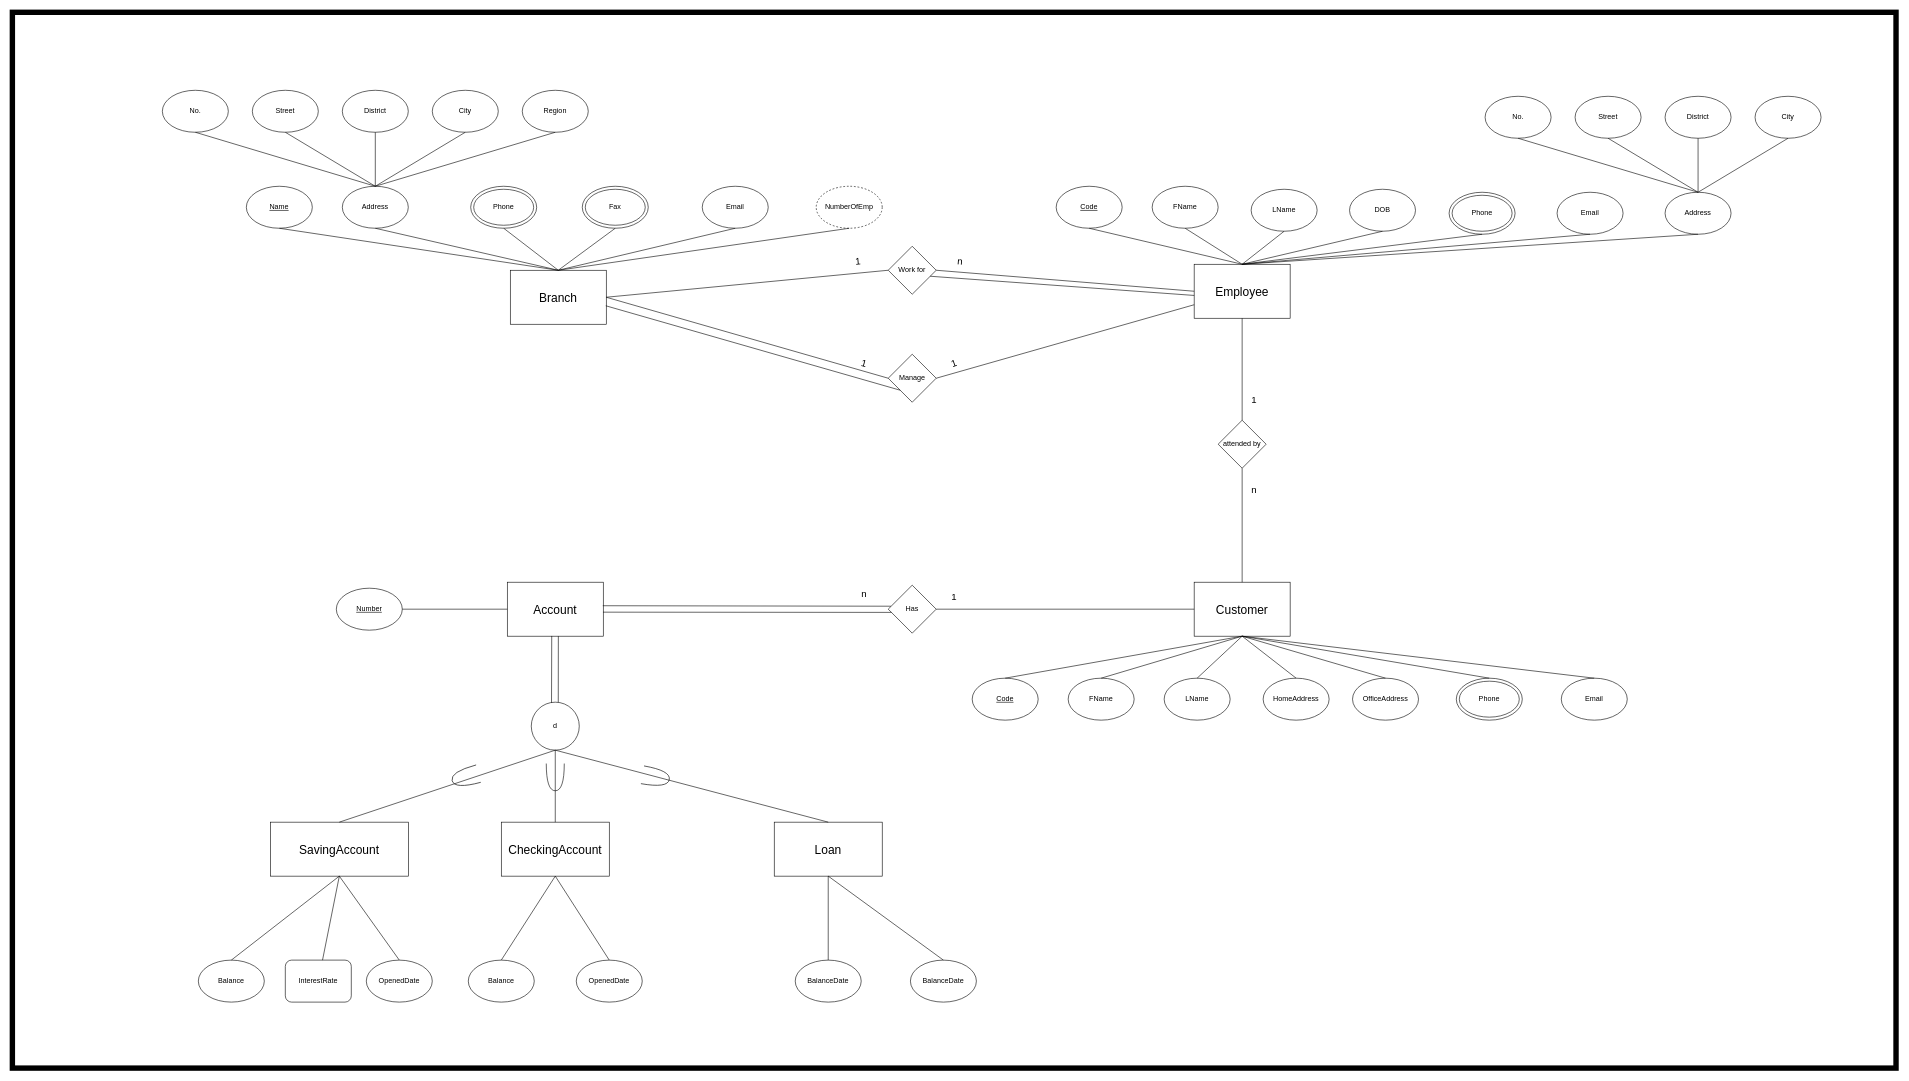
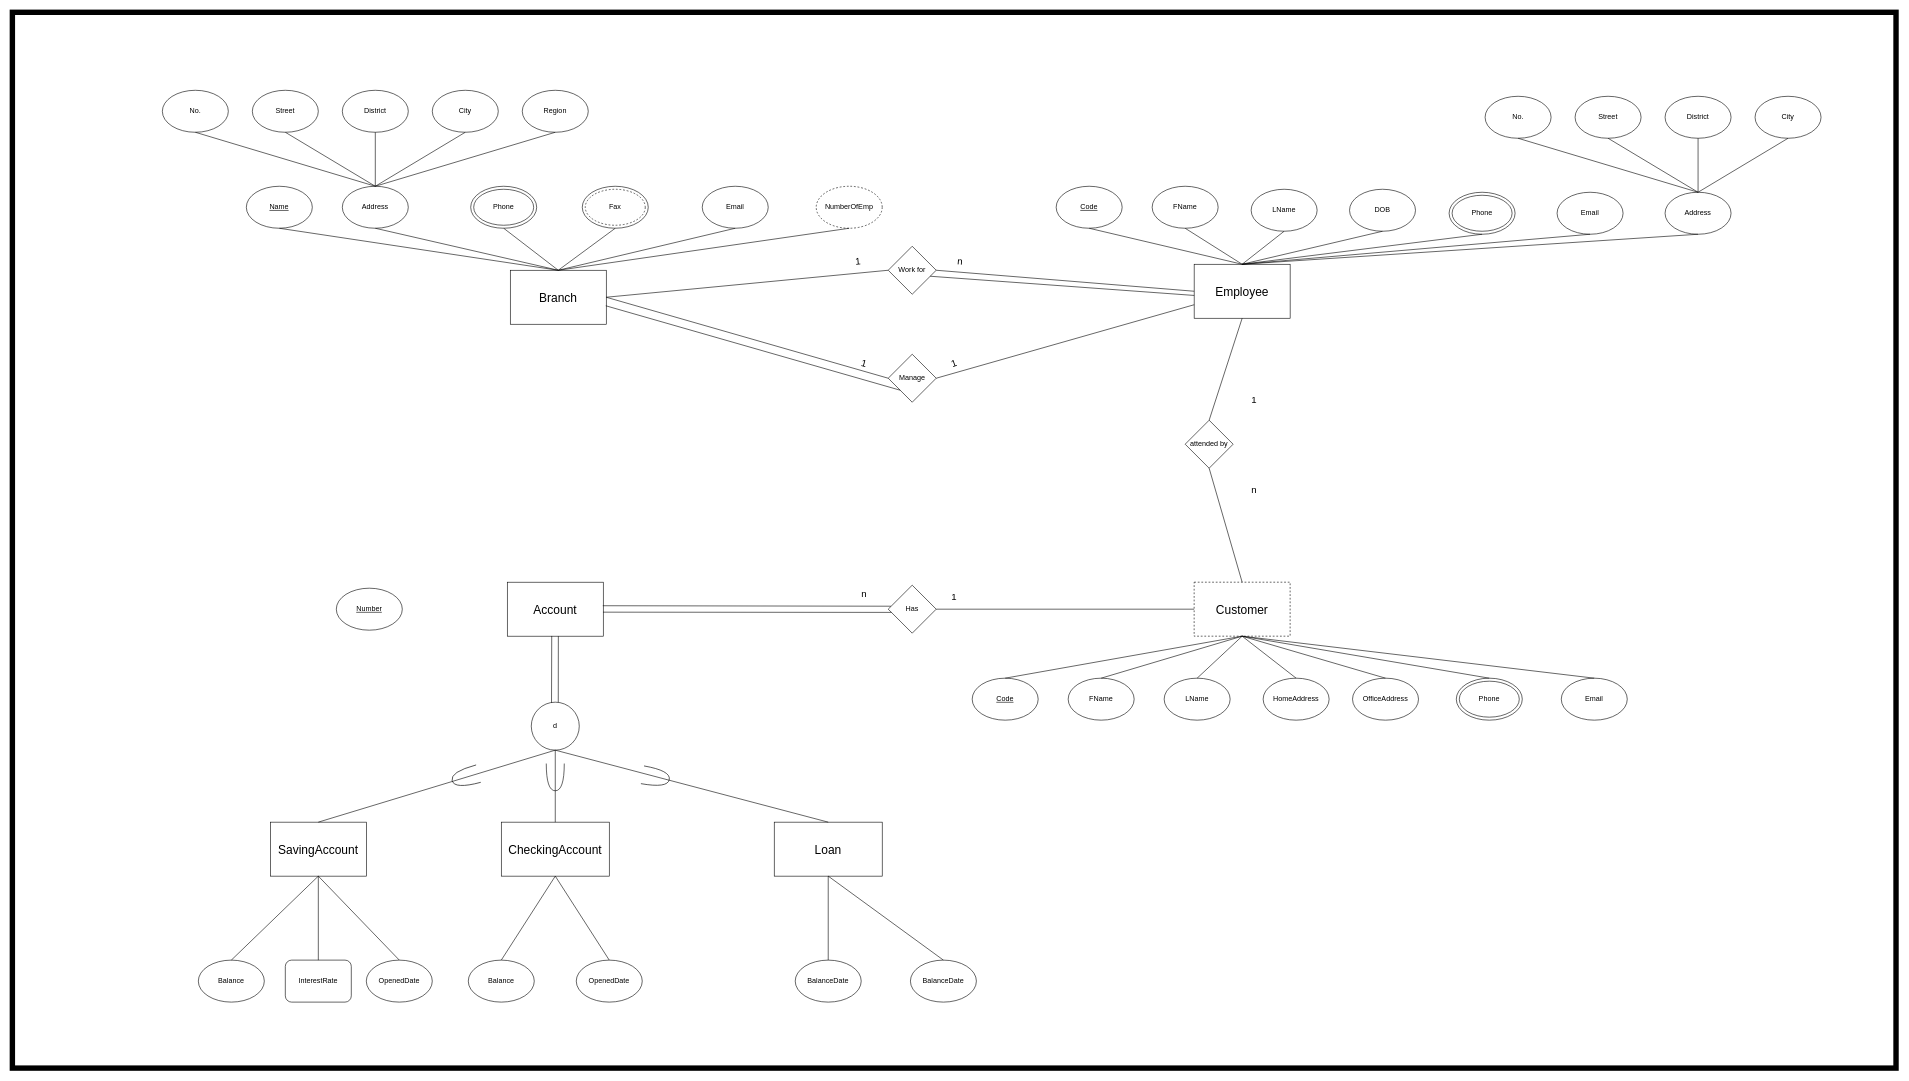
(615, 207) -> (615, 207)
(1242, 444) -> (1209, 444)
(454, 609) -> none
(1242, 609) -> (1242, 609)
(339, 849) -> (318, 849)
